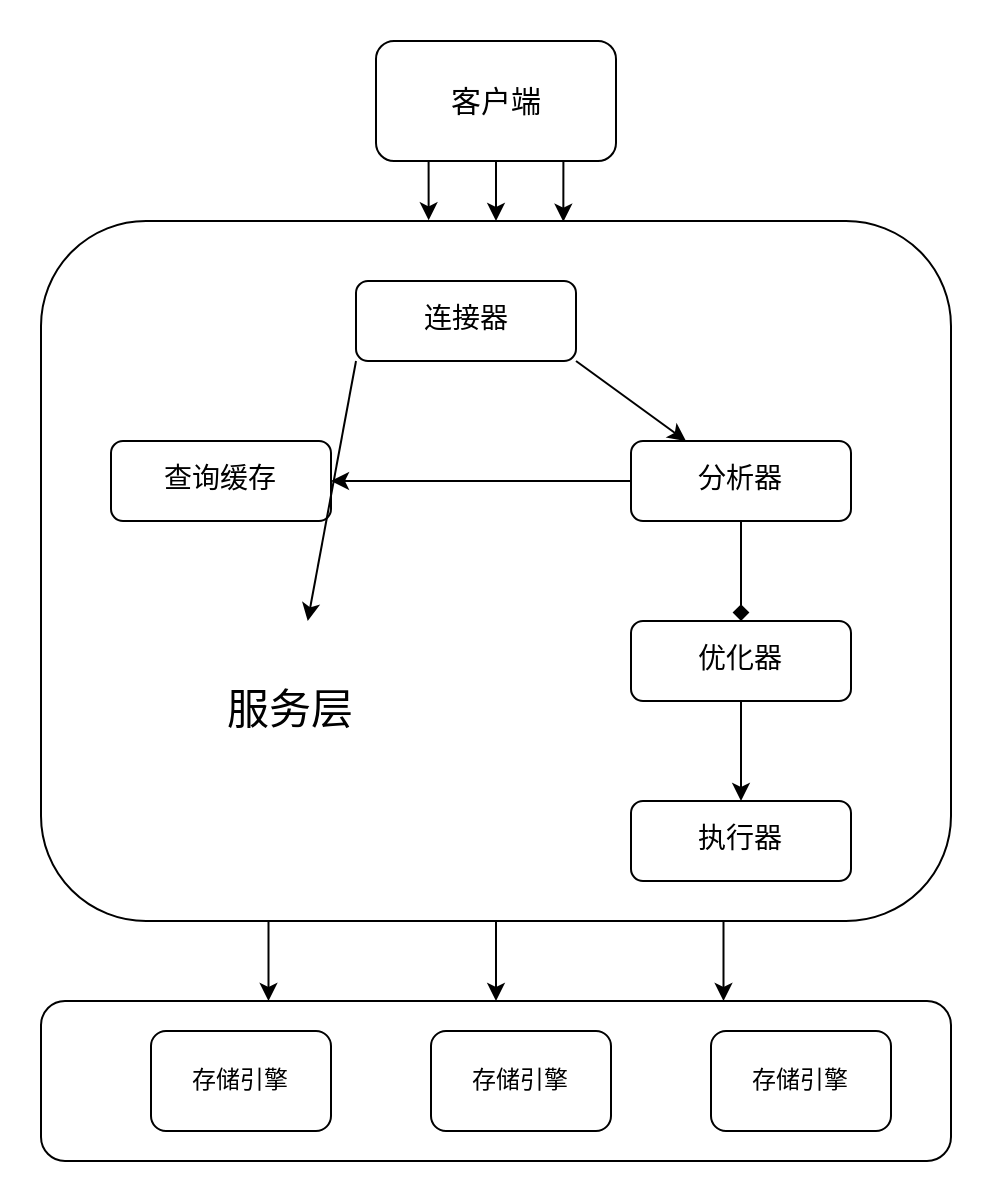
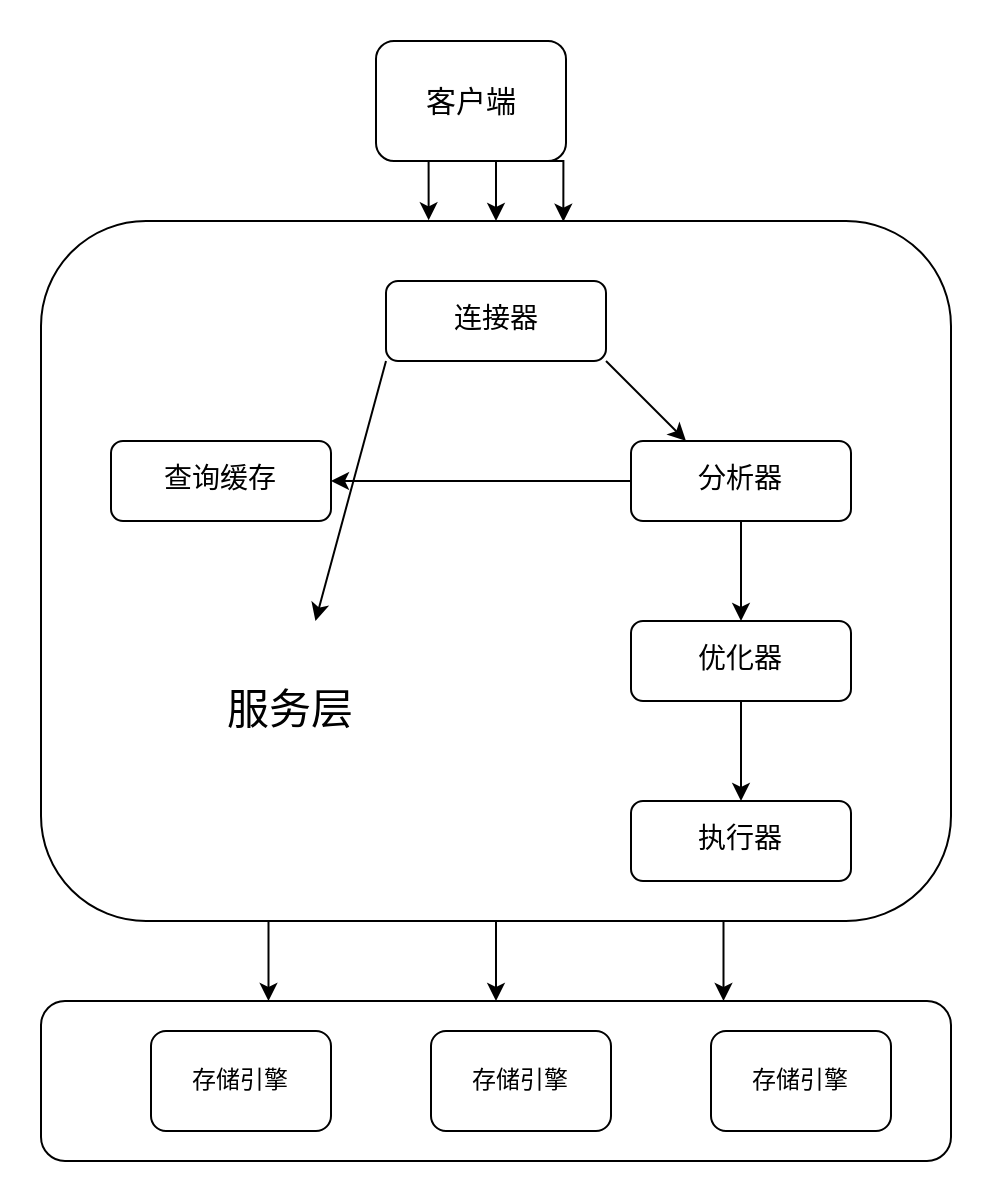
(496, 101) -> (471, 101)
(466, 321) -> (496, 321)
(741, 605) -> (741, 606)
